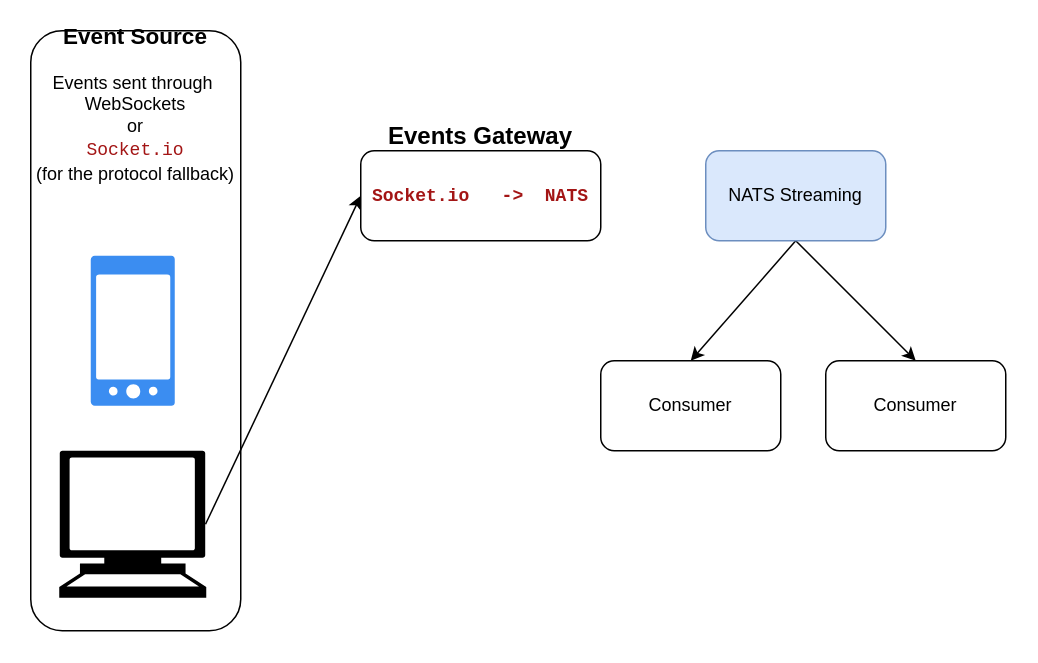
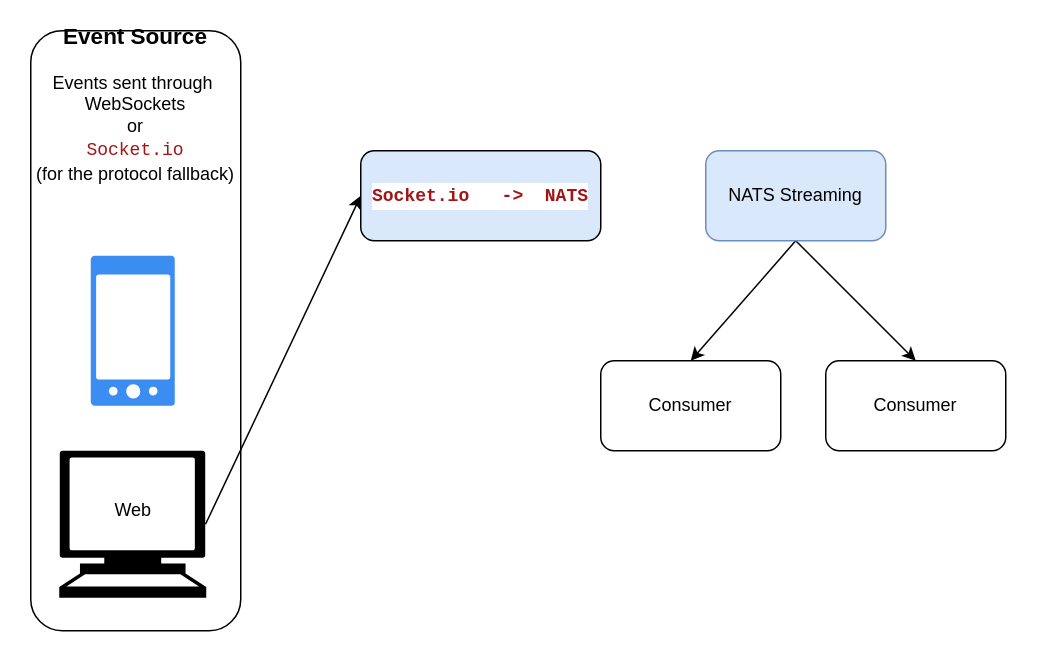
(481, 136) -> none
(481, 196) -> (481, 196)
none -> (133, 511)
